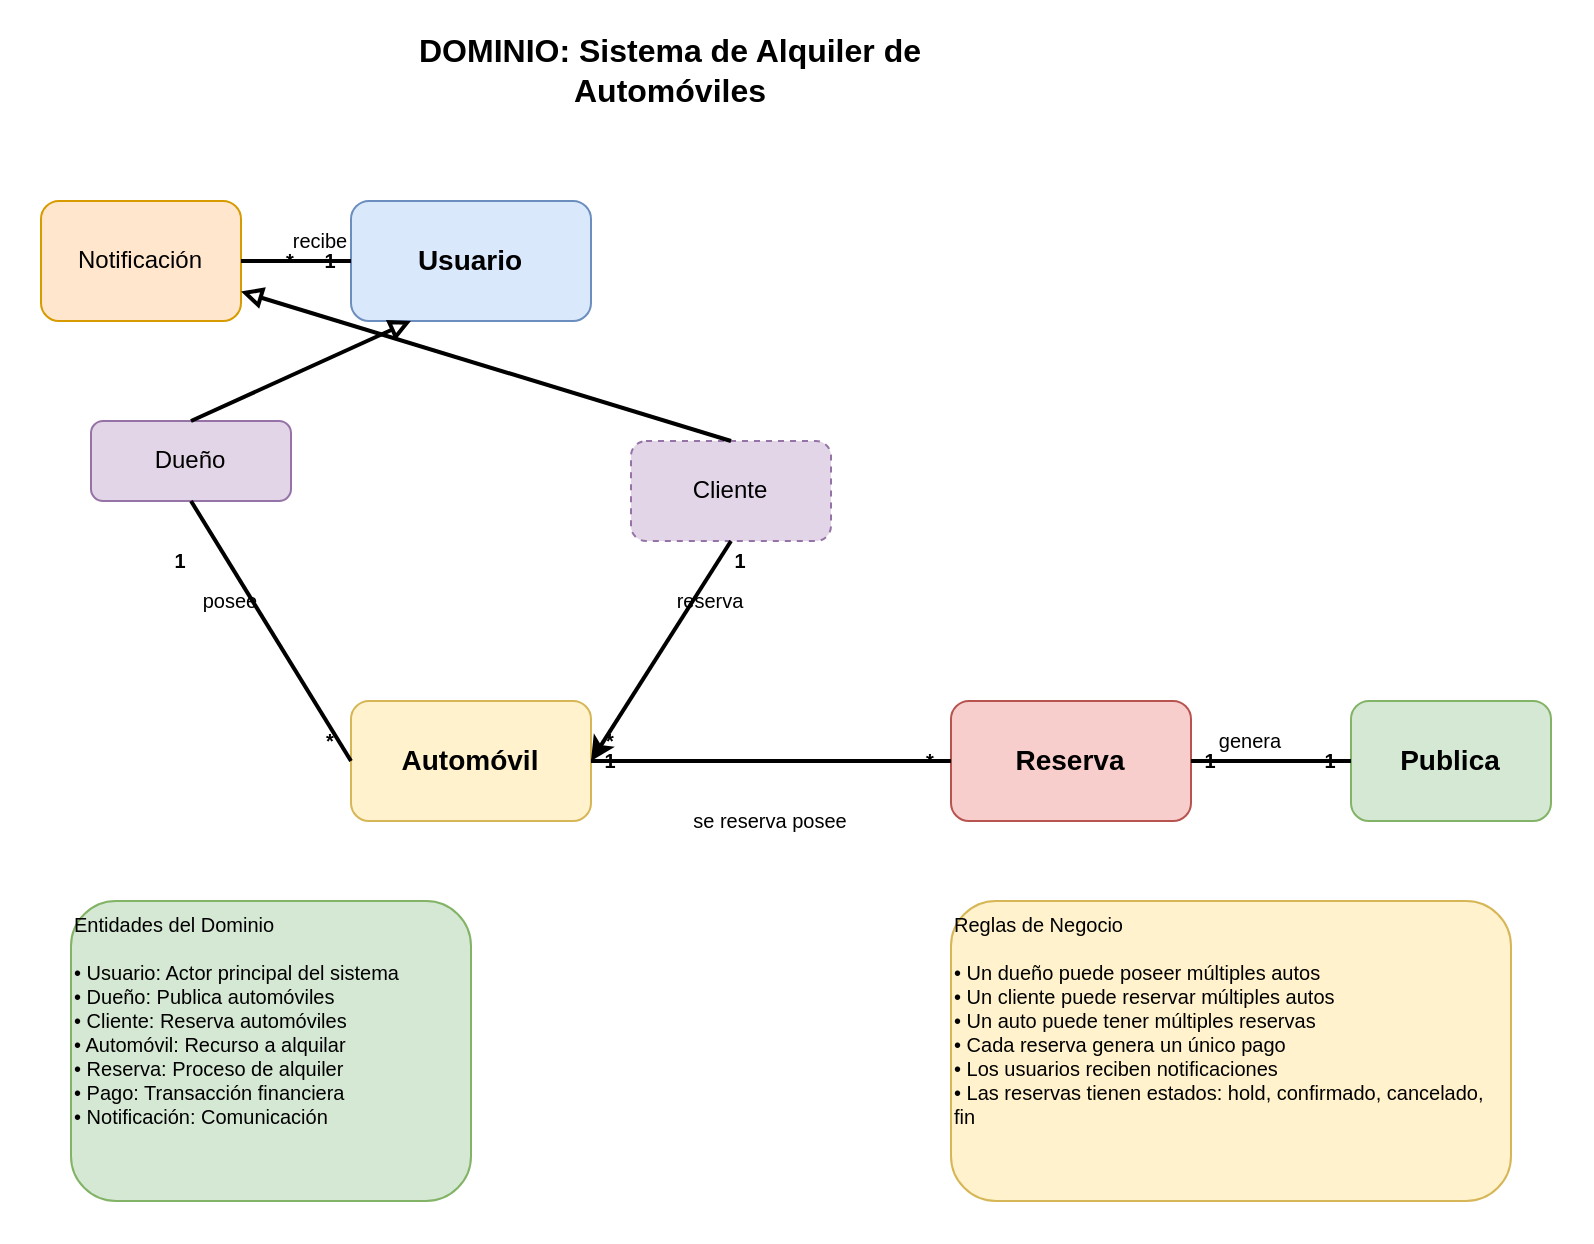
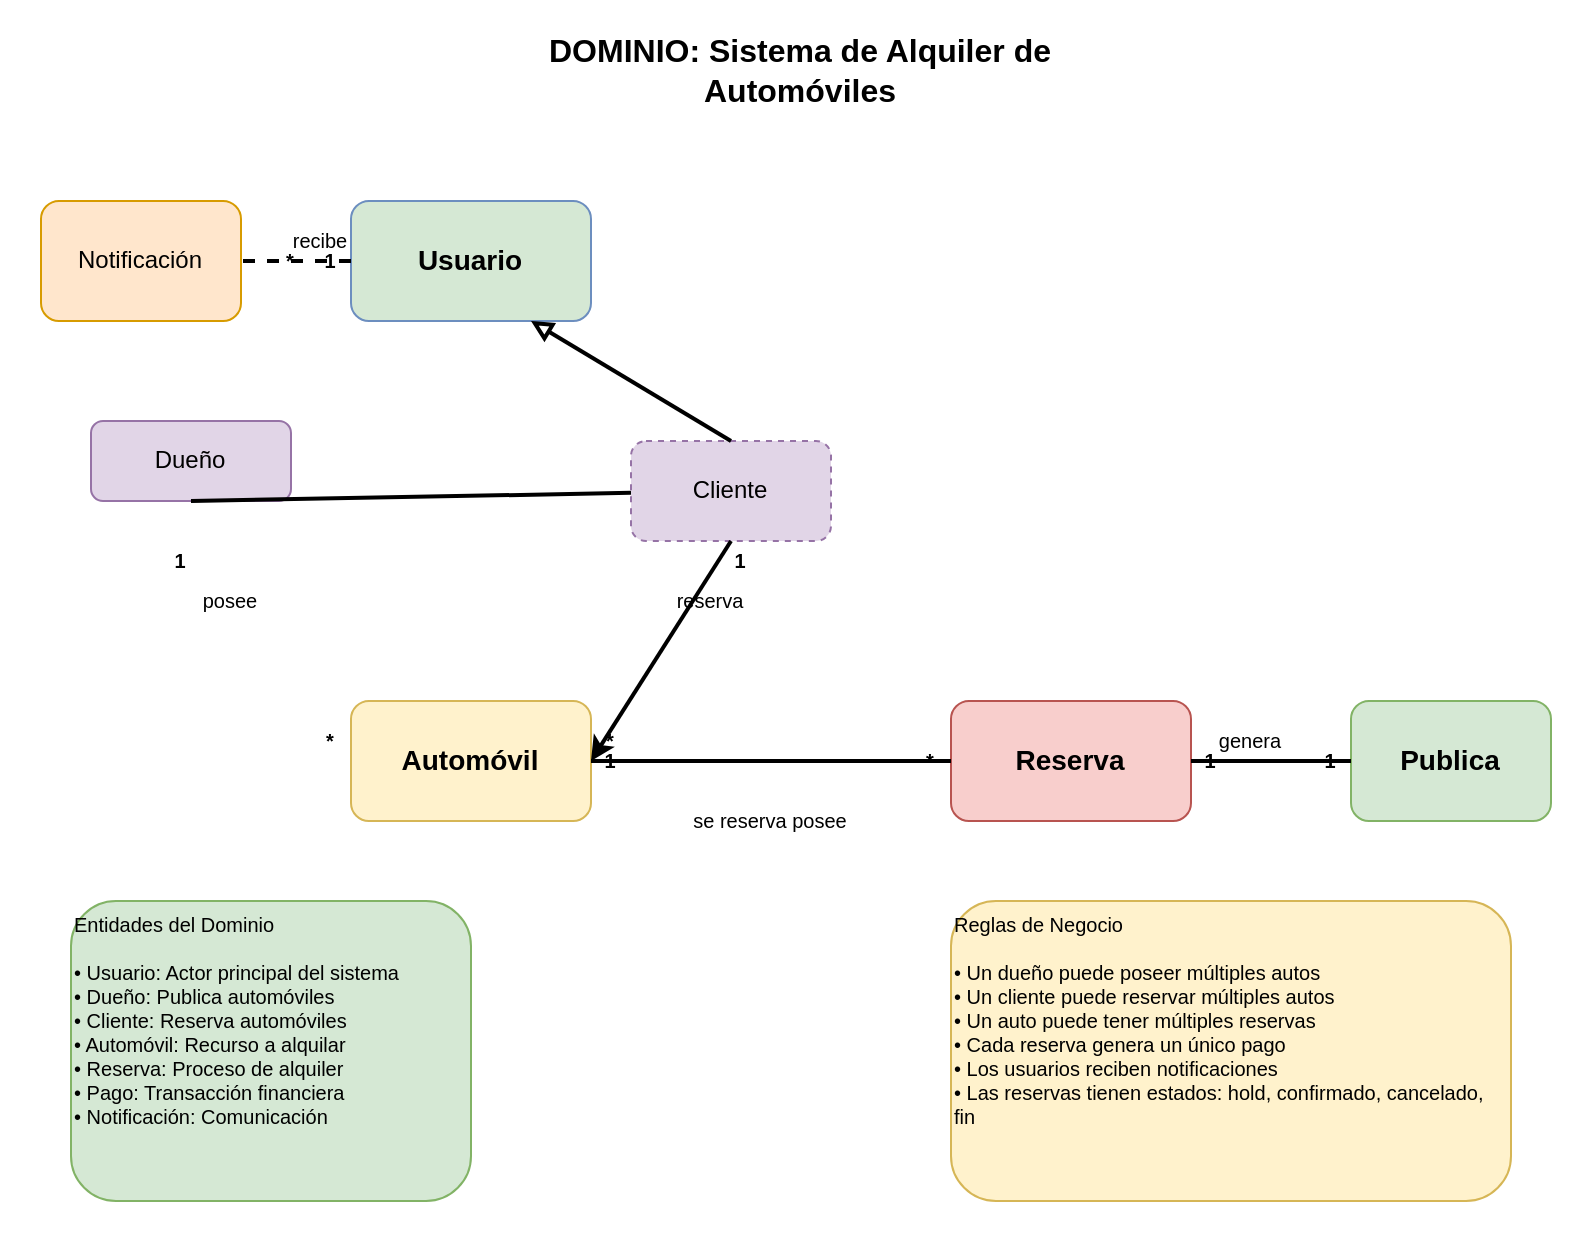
(671, 71) -> (801, 71)
(333, 261) -> (333, 261)
(471, 261) -> (471, 261)
(285, 378) -> none
(558, 388) -> (639, 386)
(271, 631) -> (411, 497)
